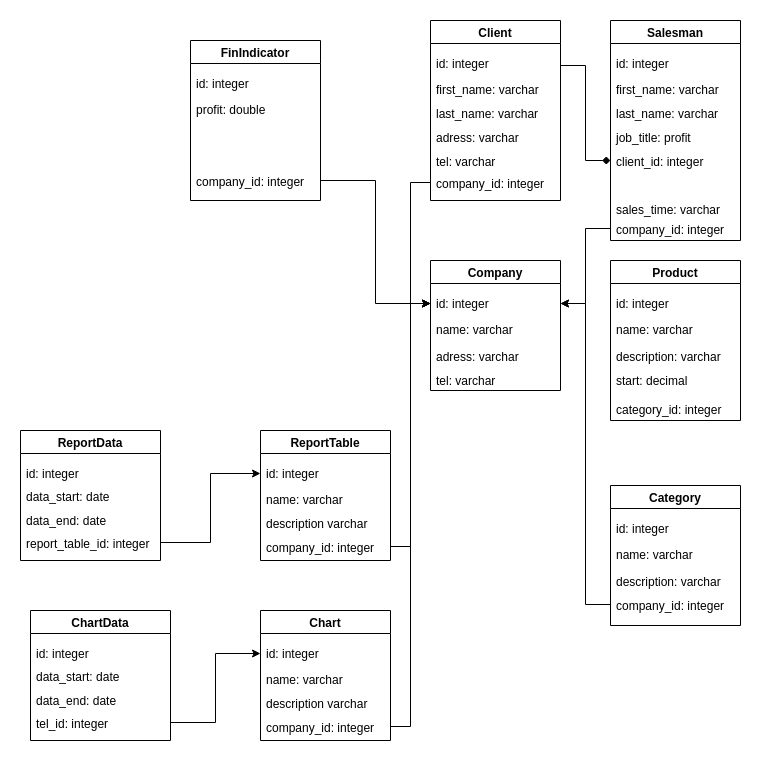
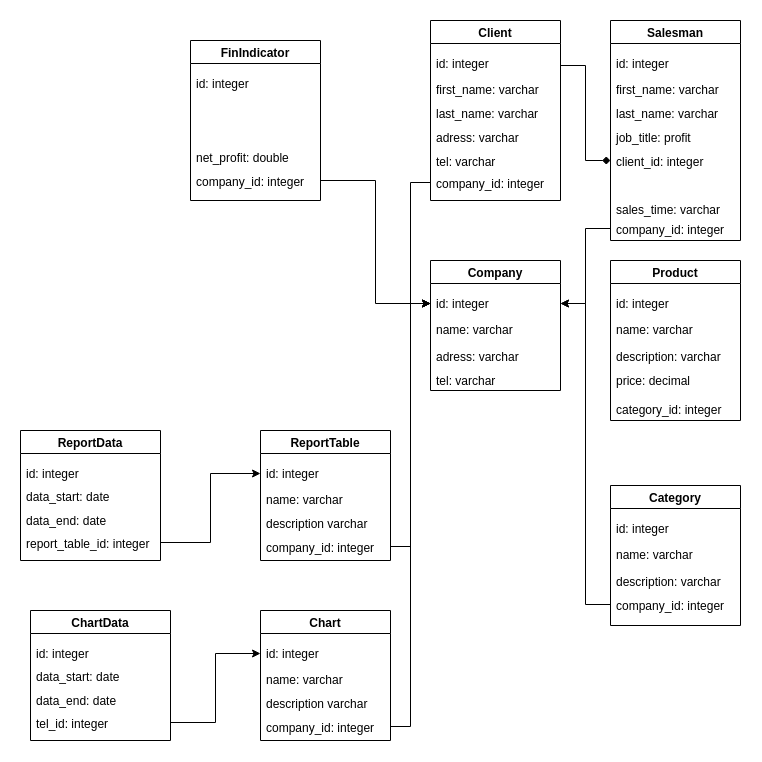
(251, 109) -> none
none -> (251, 157)
(657, 381) -> (655, 381)
